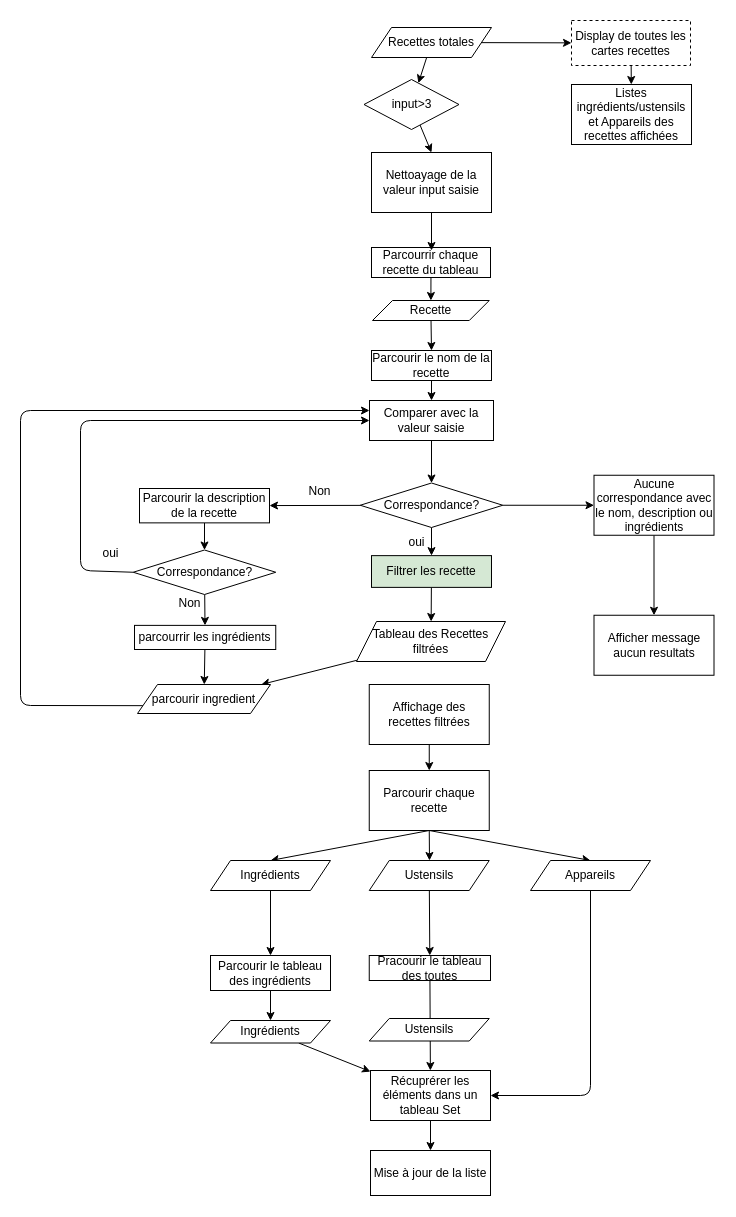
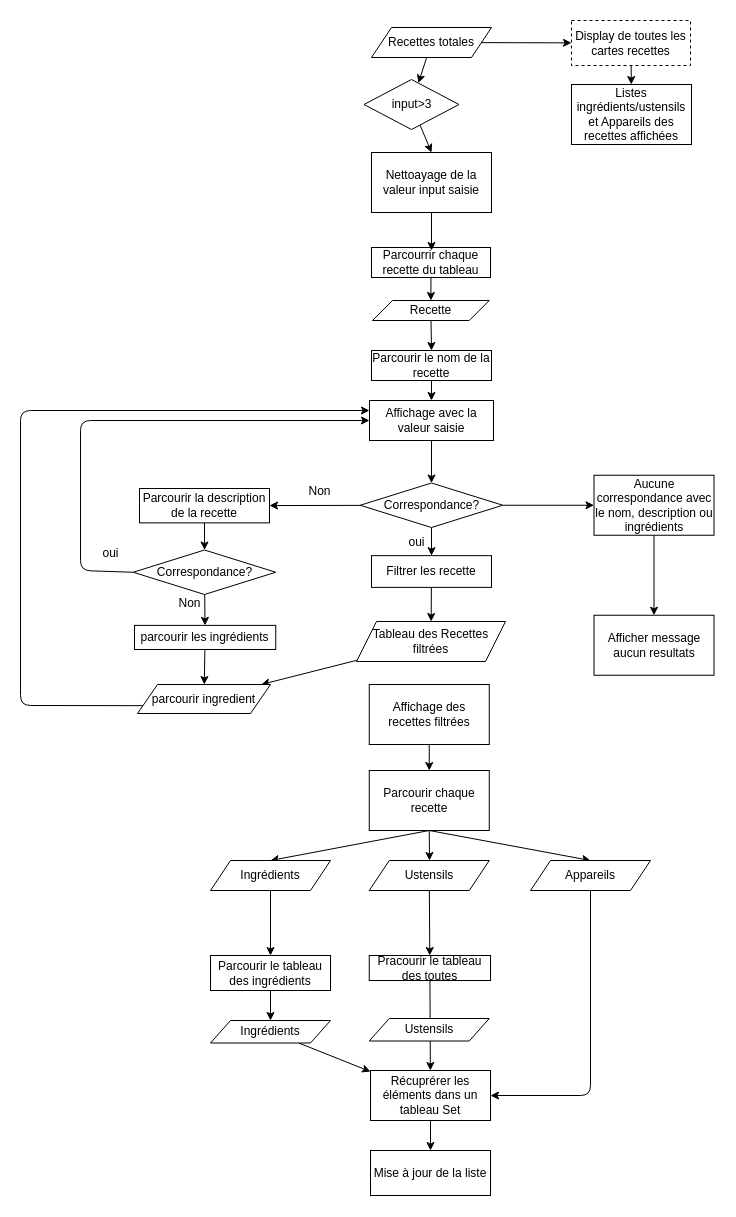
(432, 421) -> (432, 421)
(432, 572) -> (432, 572)
(205, 638) -> (205, 638)
